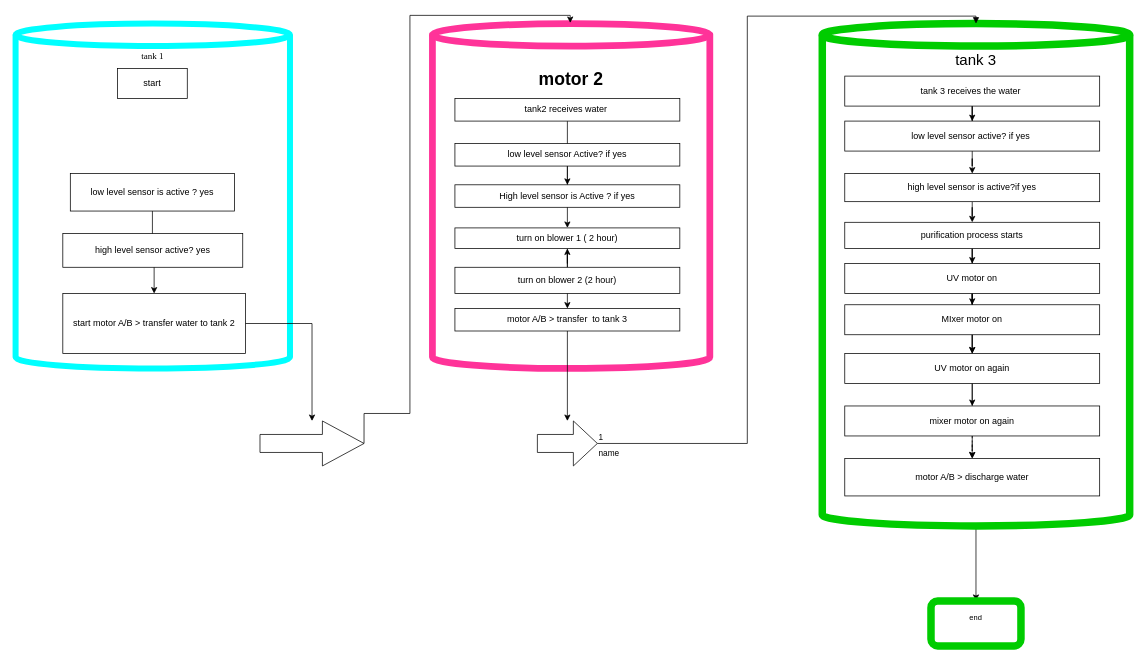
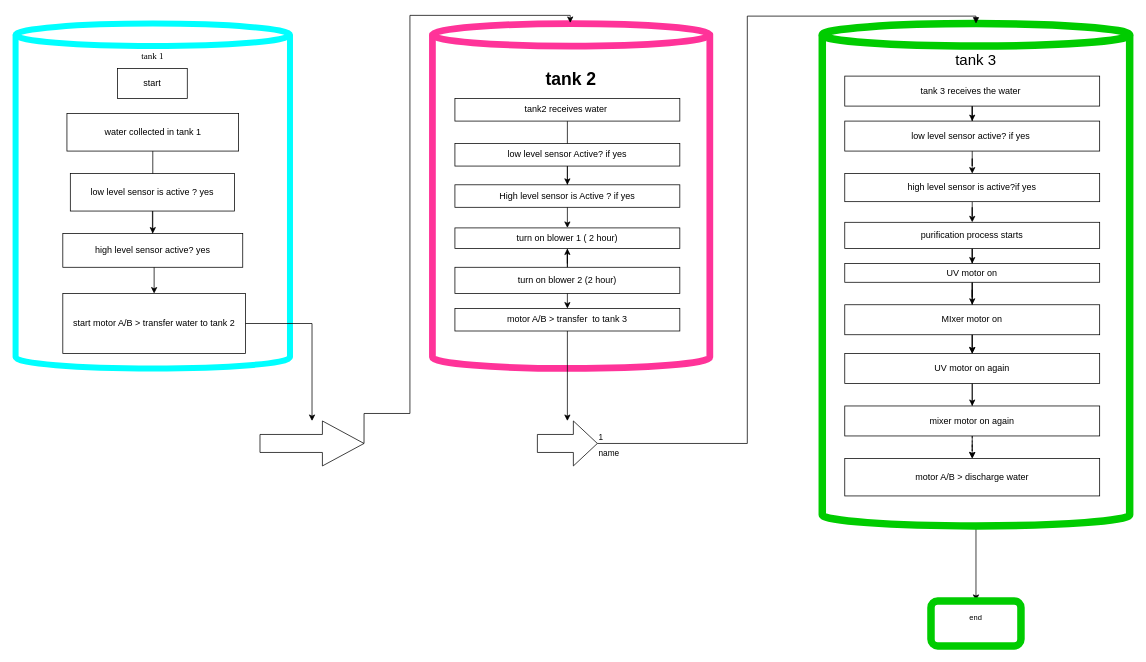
(571, 60) -> (571, 60)
none -> (153, 132)
none -> (153, 162)
(972, 279) -> (972, 273)
